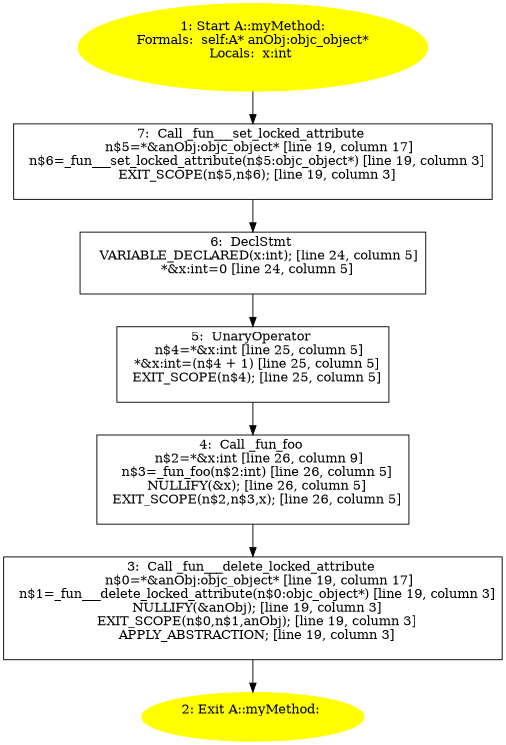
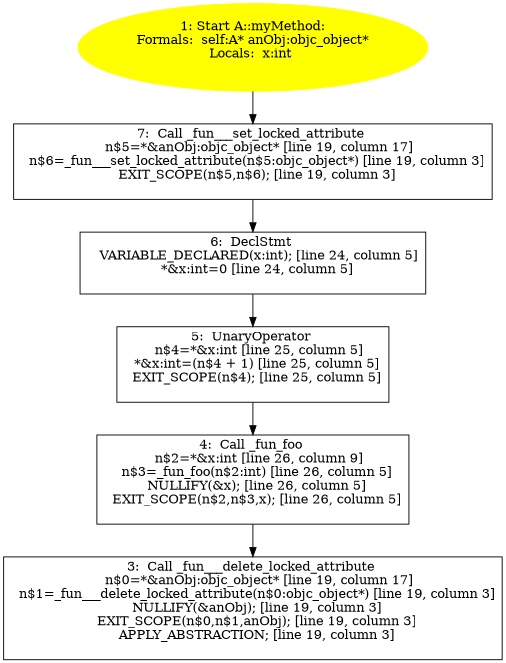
(253, 717) -> none
